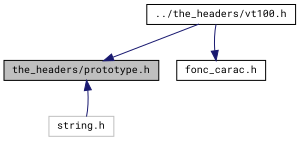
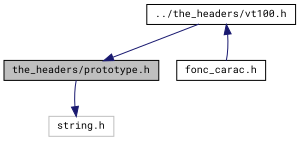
(215, 38) -> (228, 48)
(88, 103) -> (75, 93)
